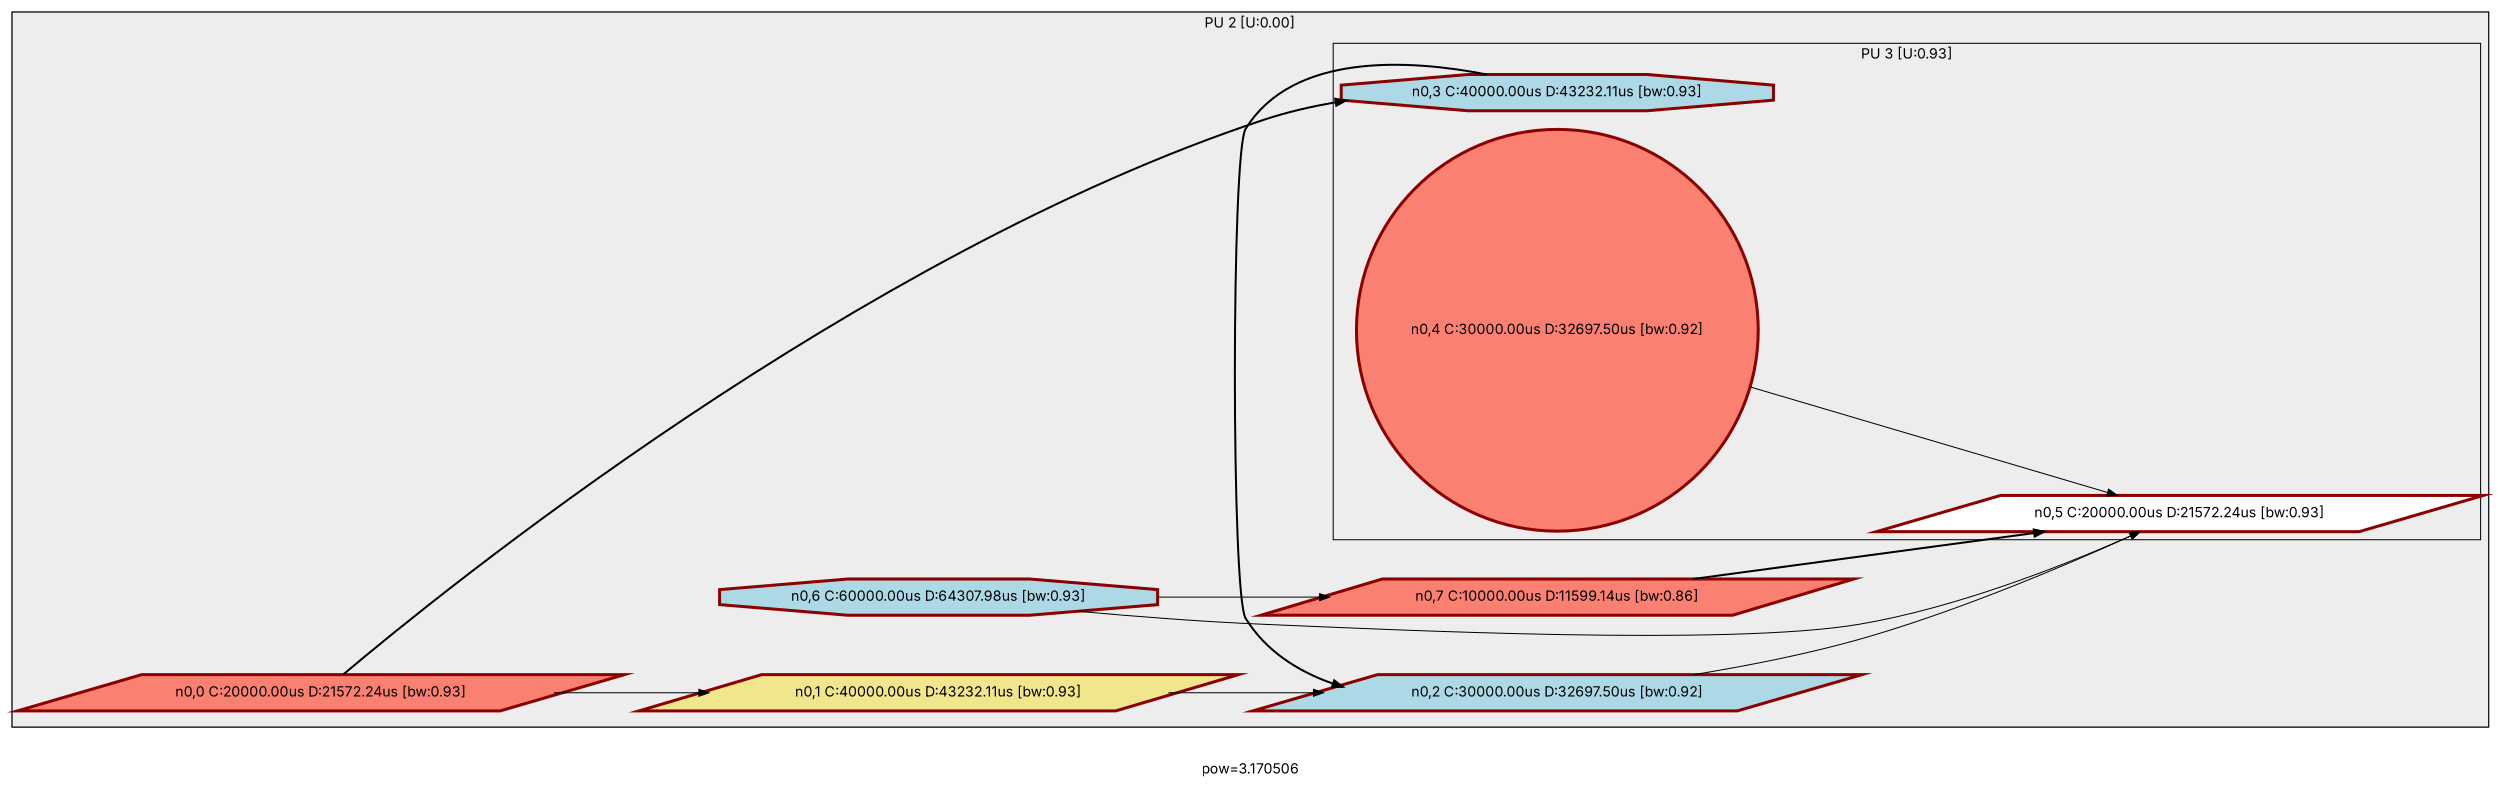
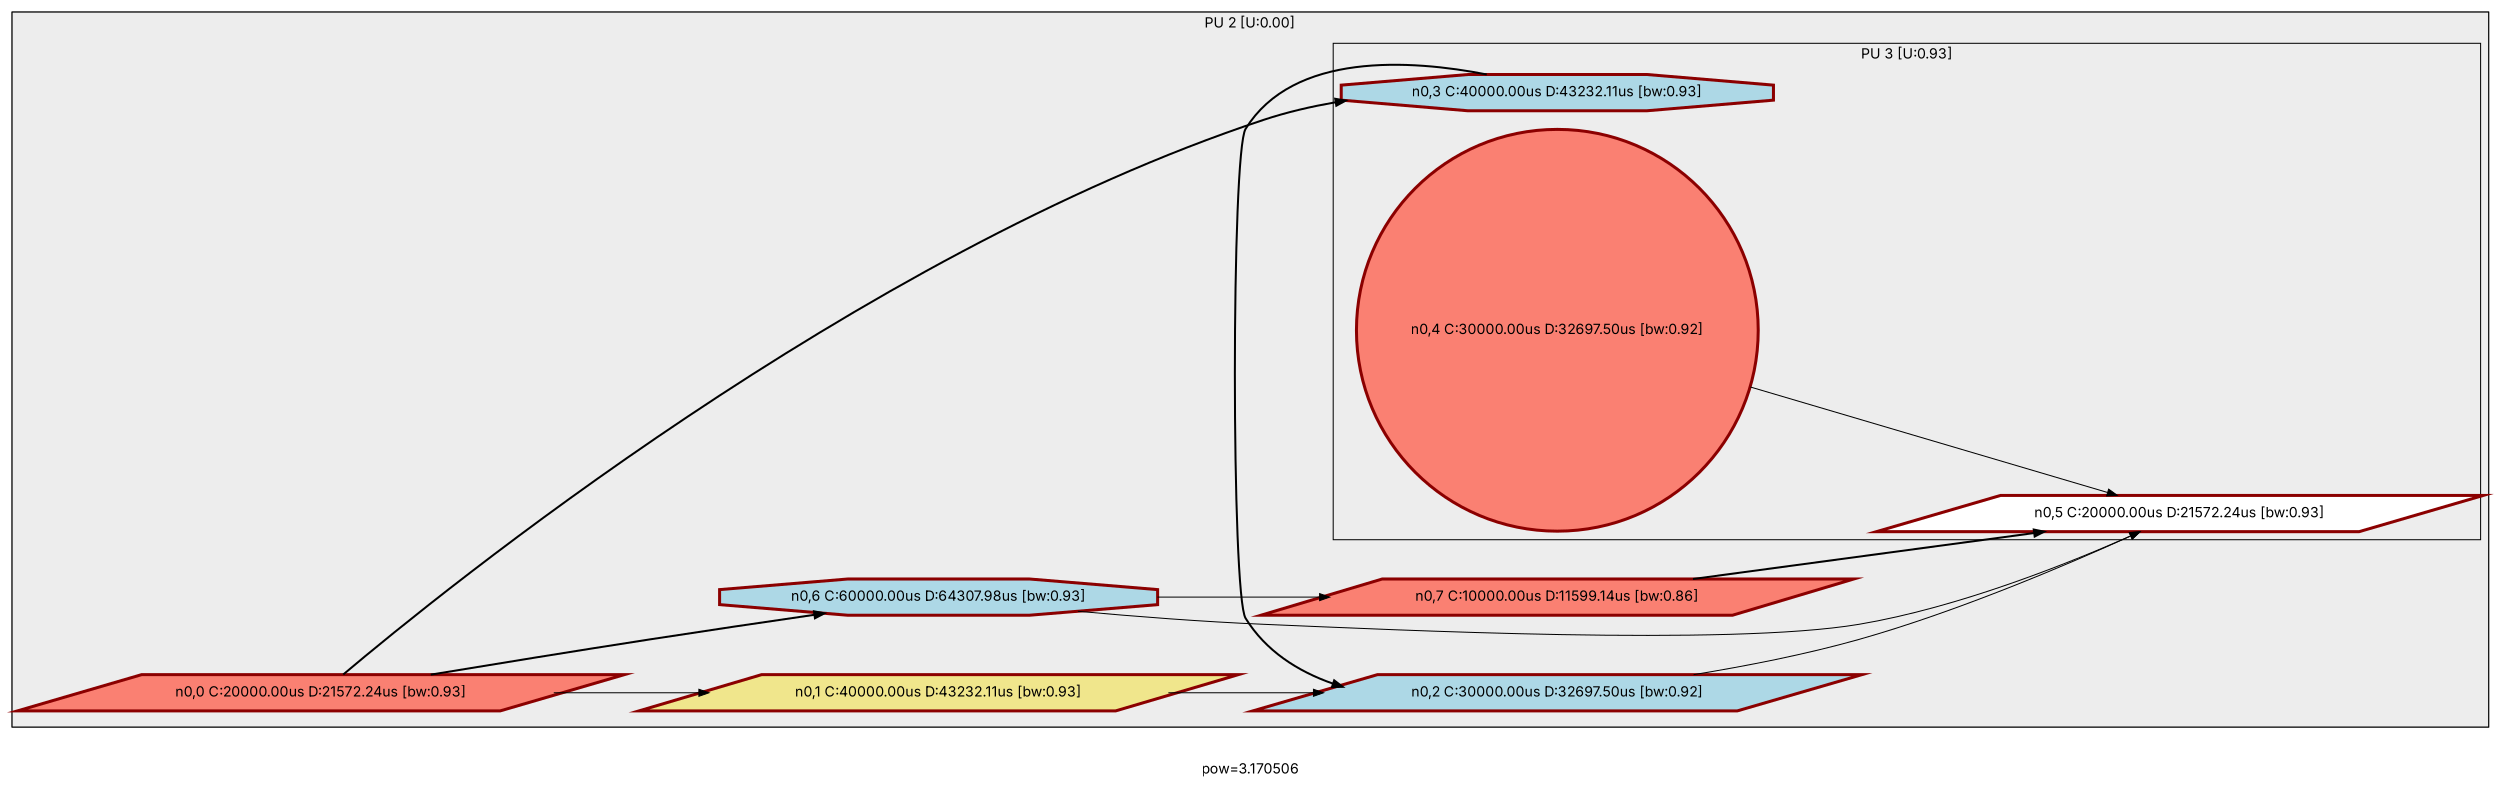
none -> (584, 650)
